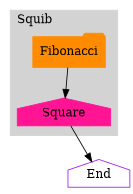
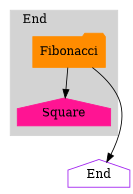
(35, 20) -> (35, 20)
(80, 141) -> (112, 87)
